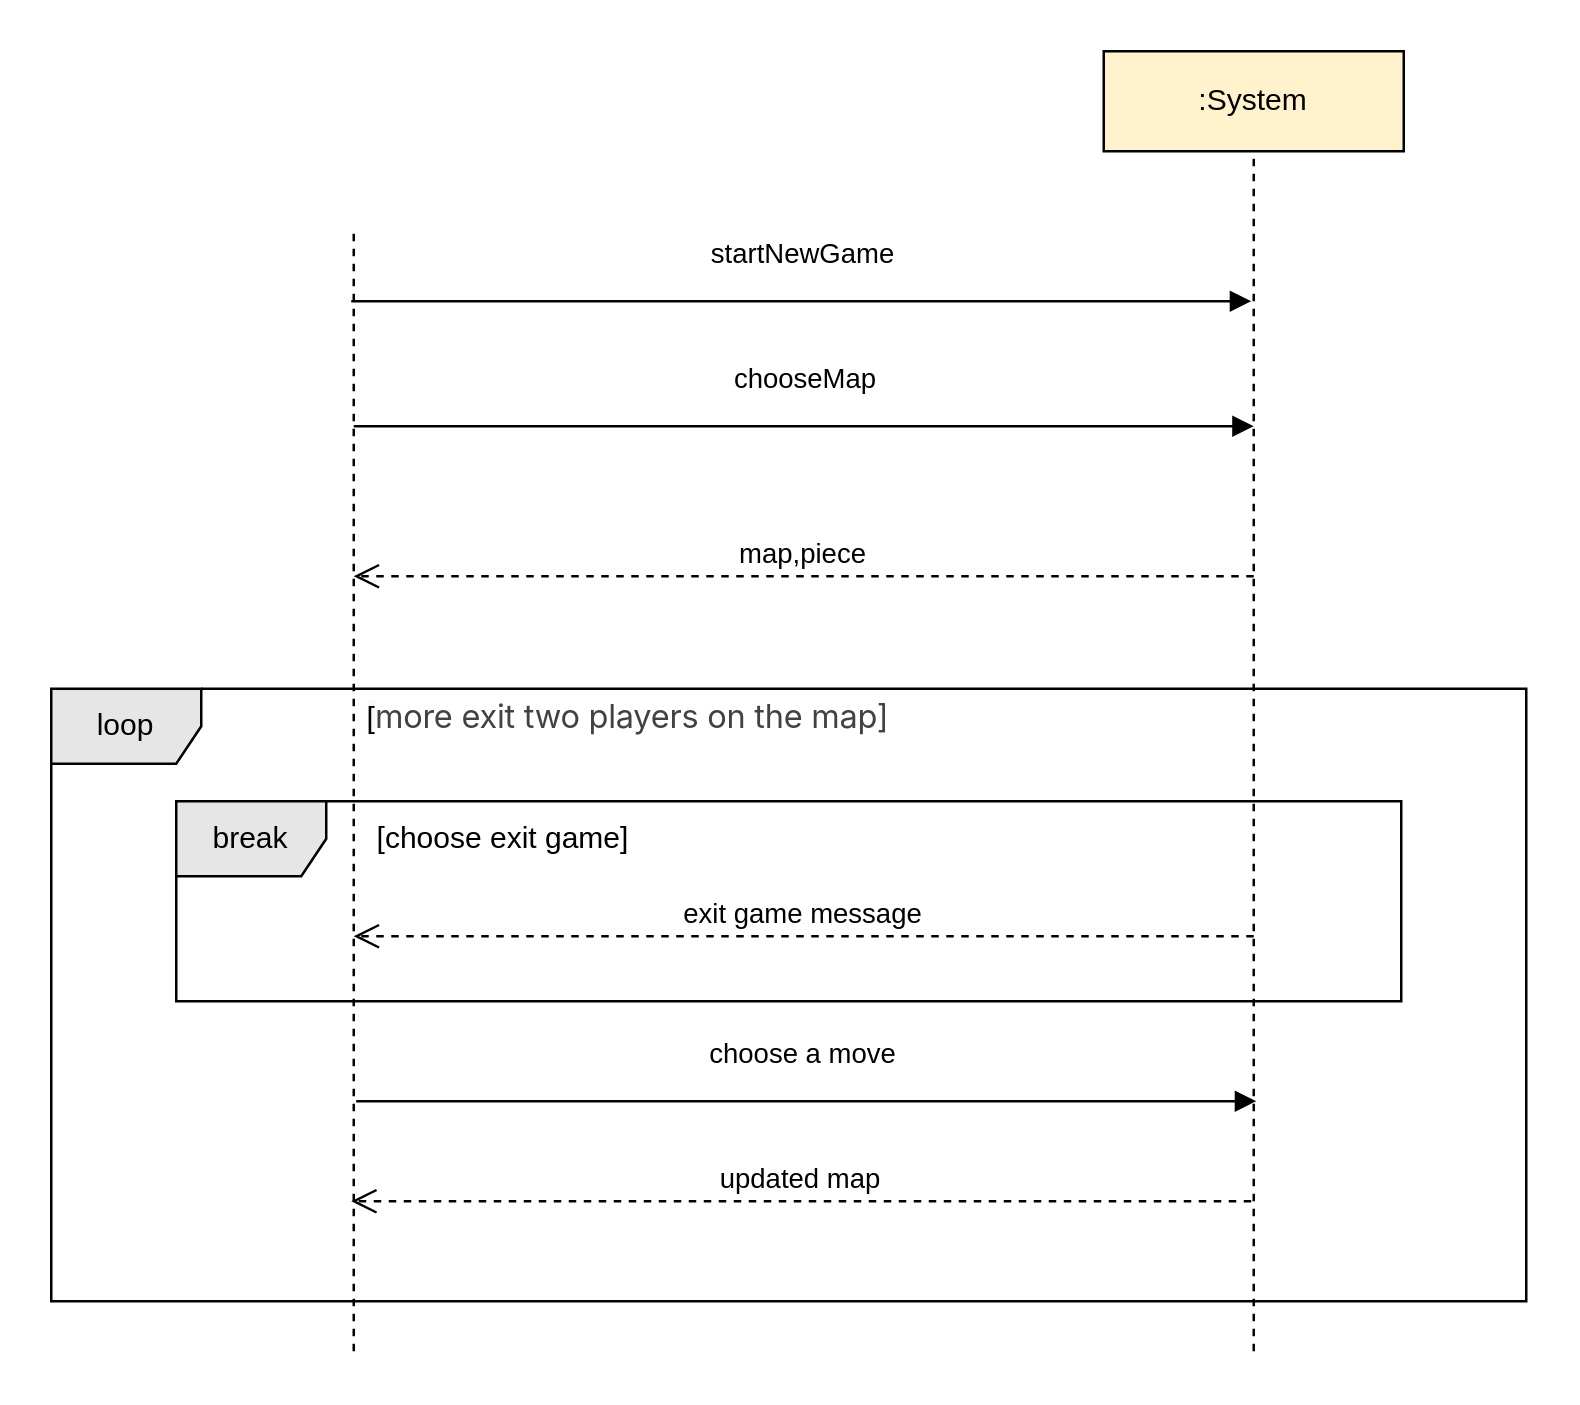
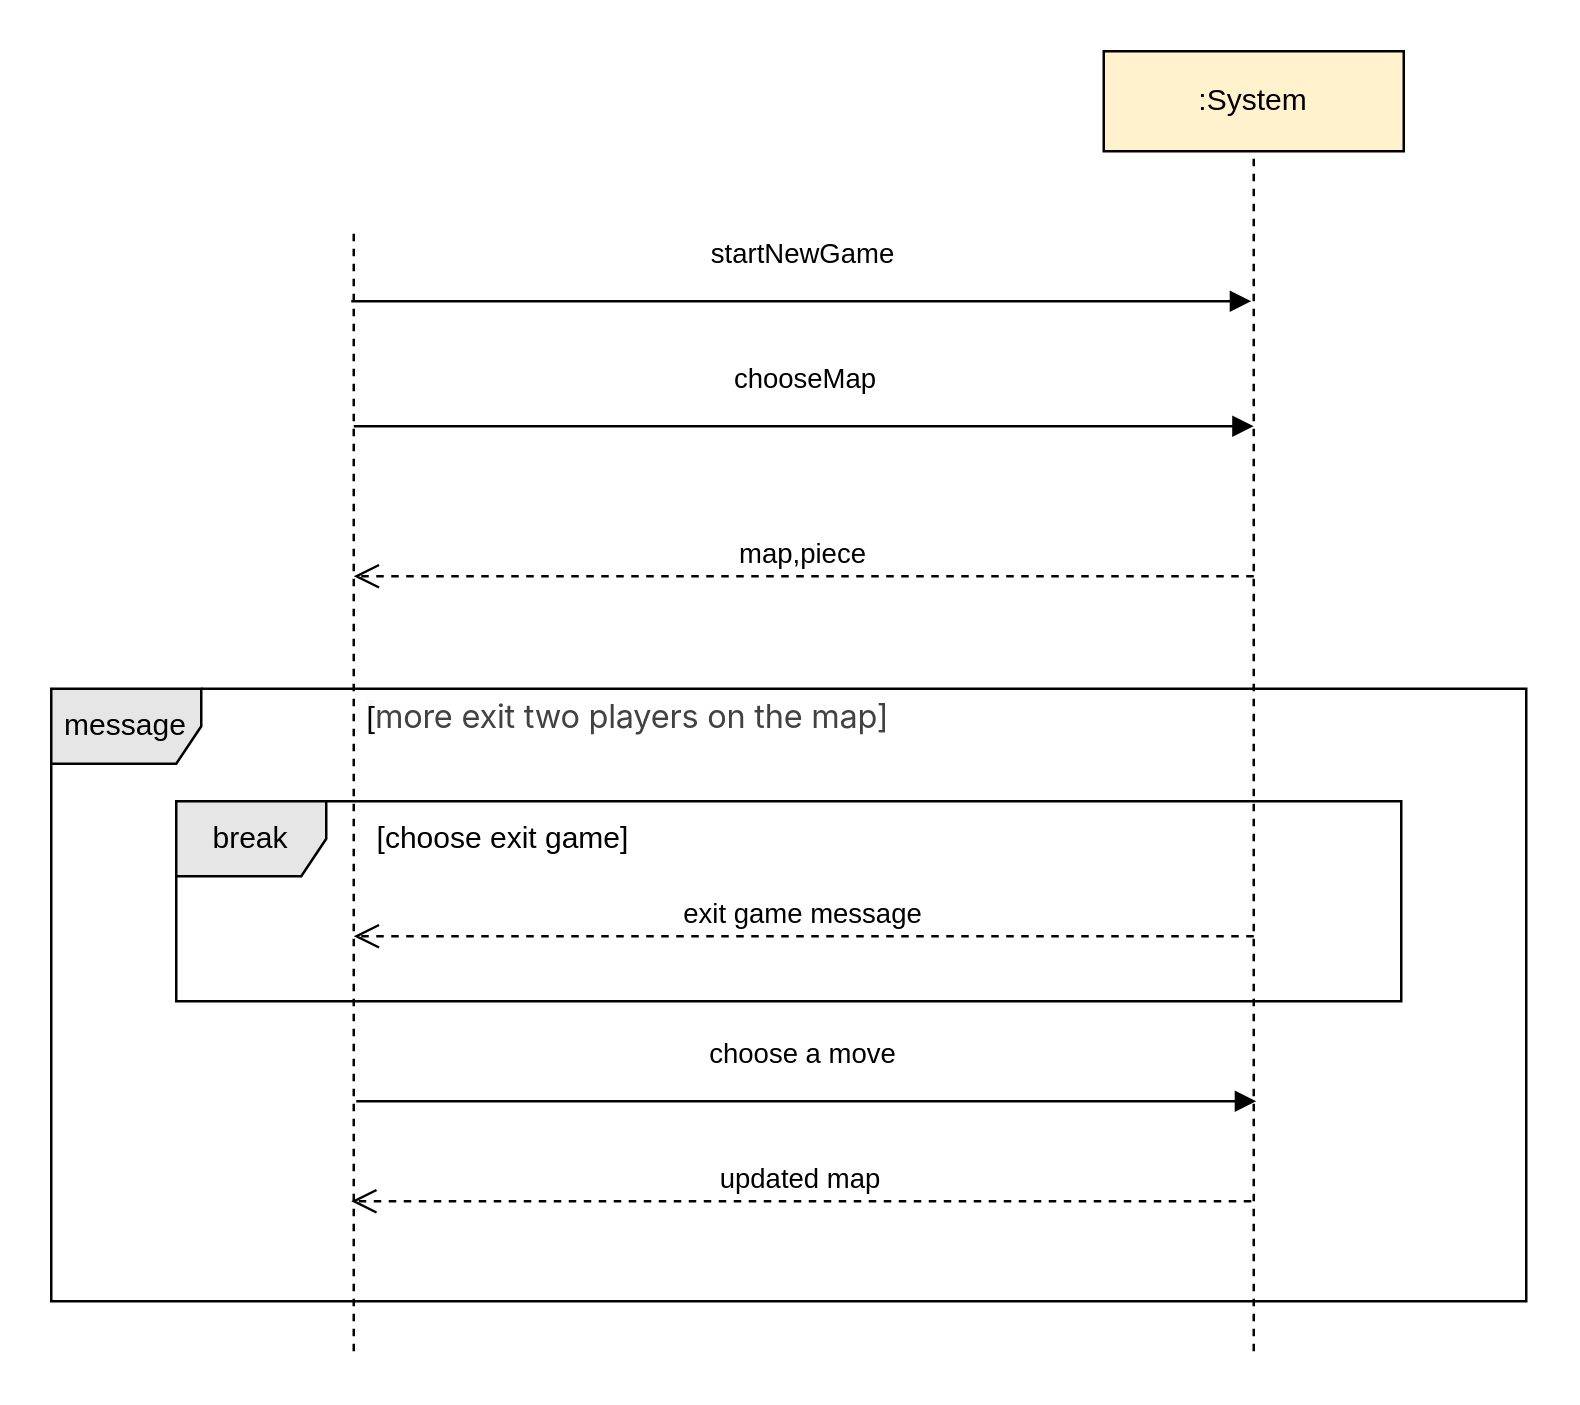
(126, 726) -> (126, 726)
